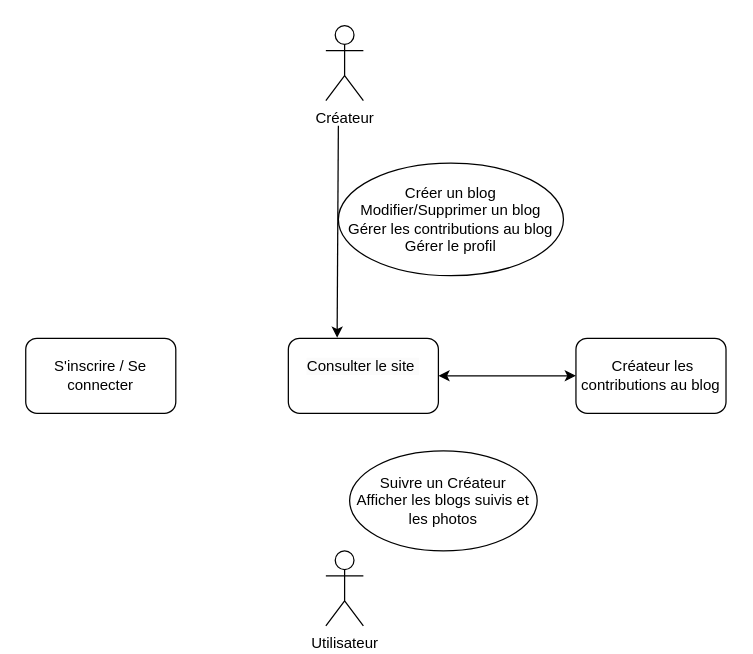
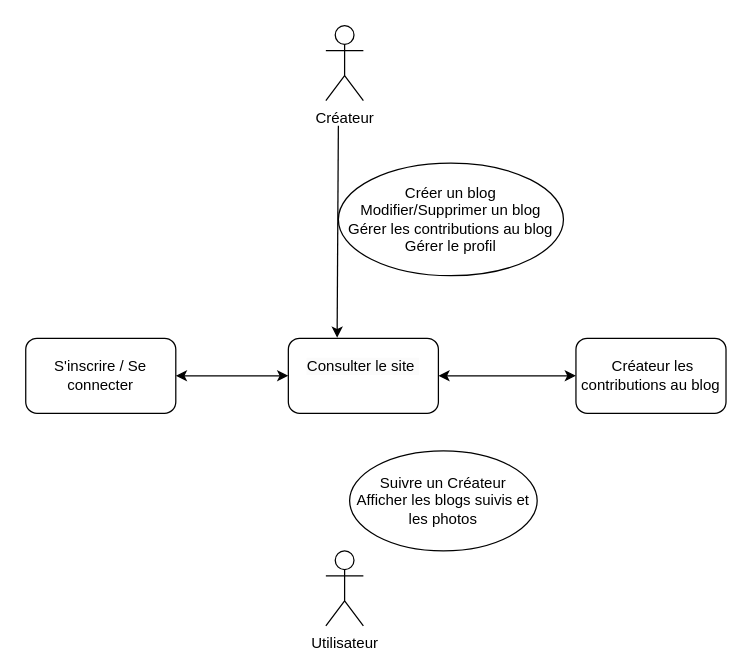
none -> (232, 376)
